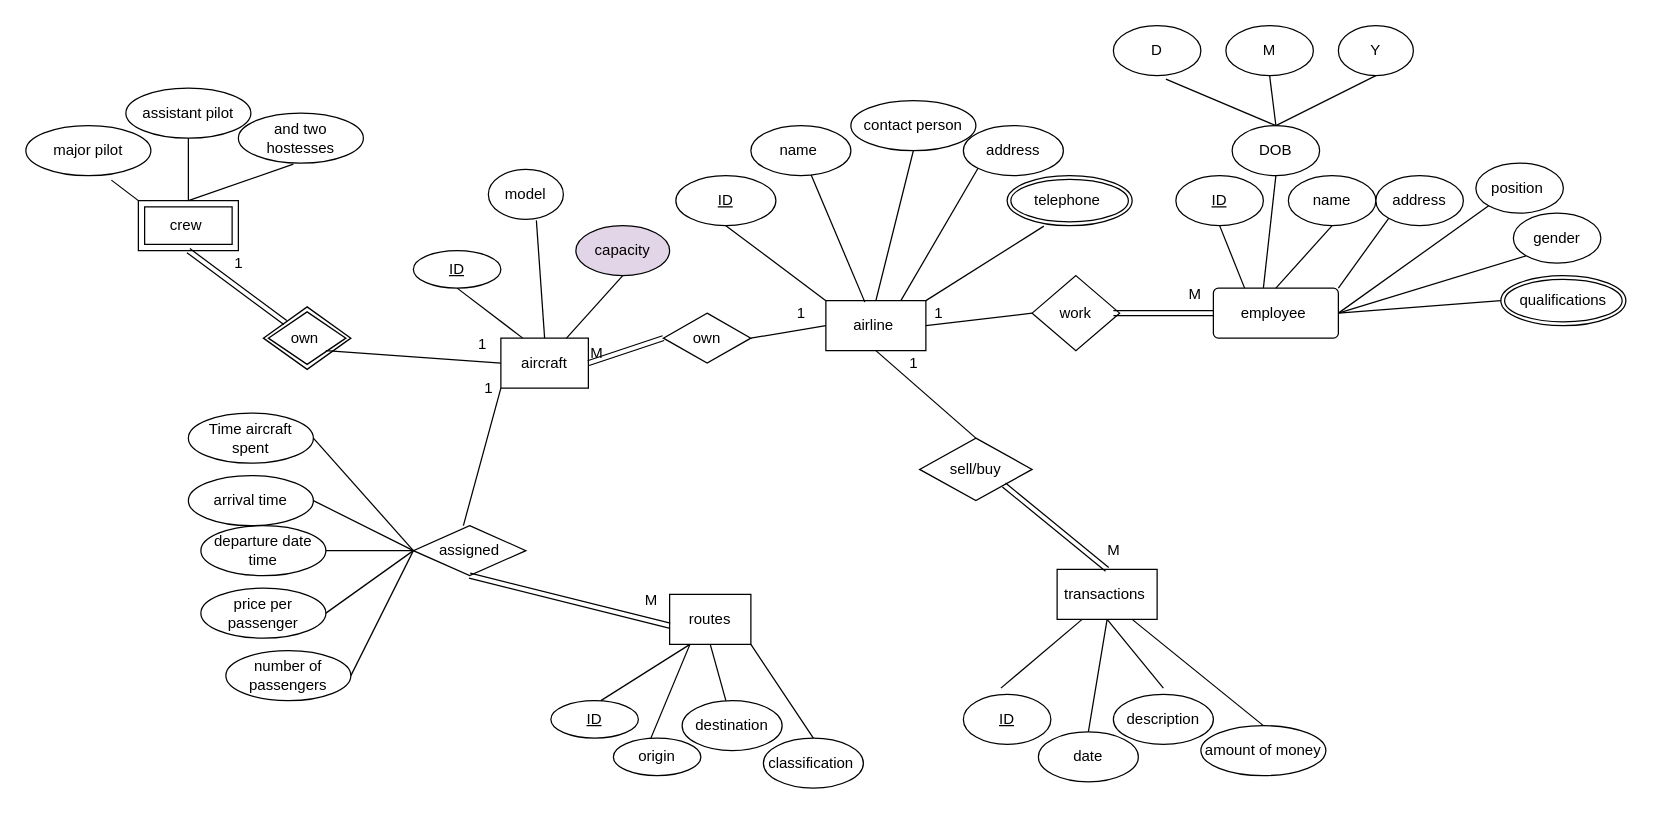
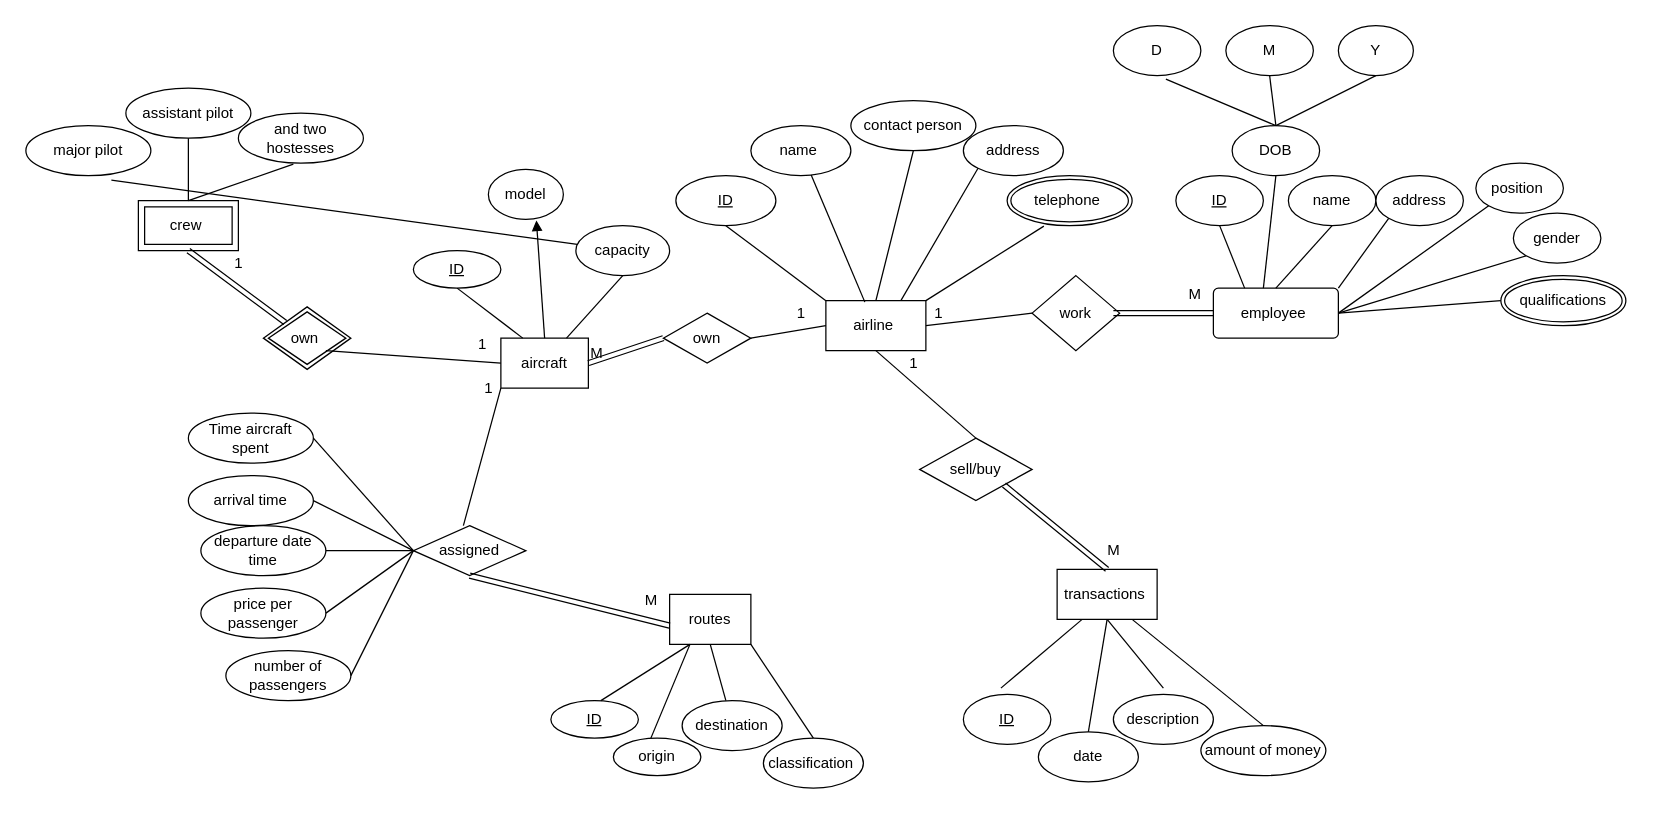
(124, 190) -> (395, 219)
(537, 231) -> (537, 236)
(623, 251) -> (623, 251)
